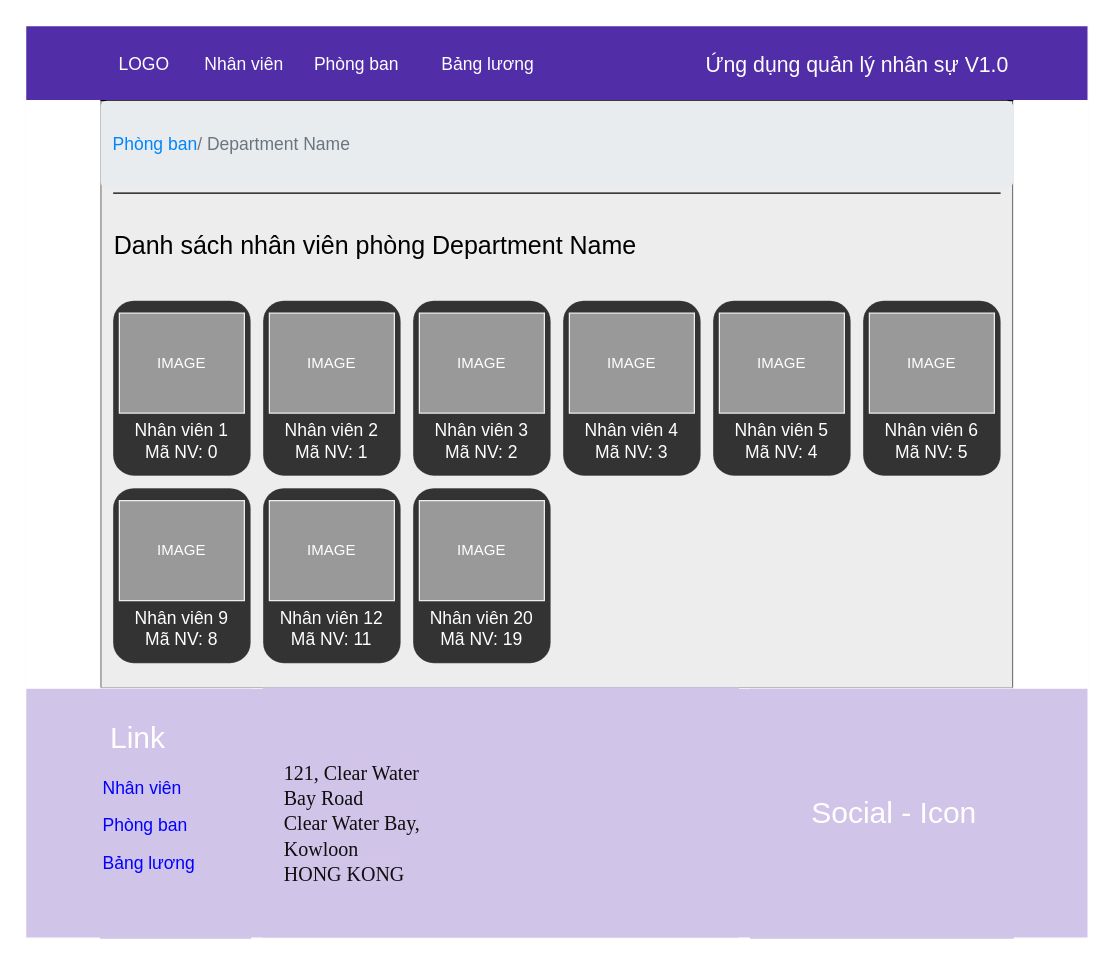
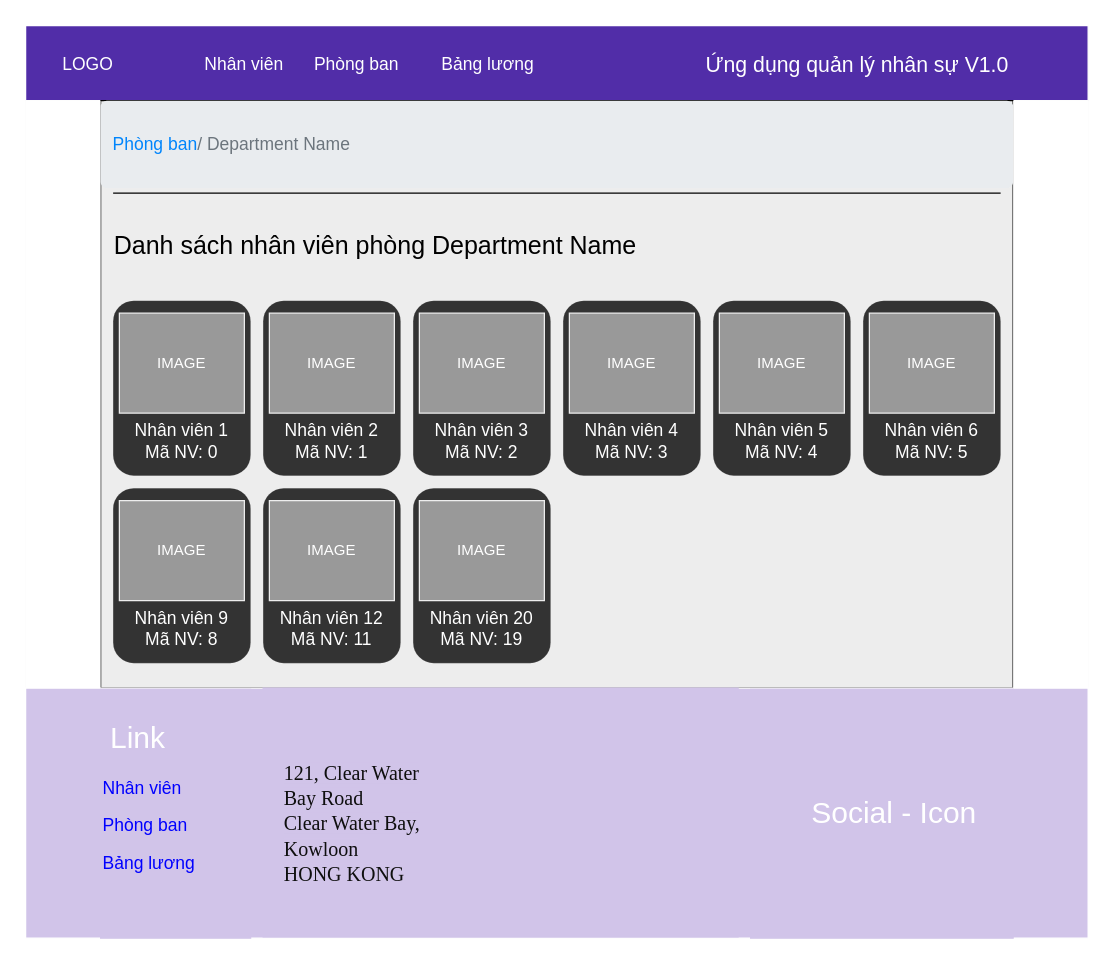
(144, 63) -> (88, 63)
